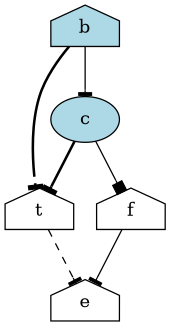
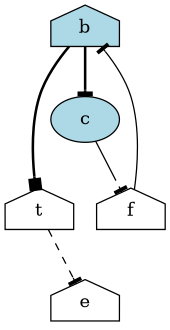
(85, 68) -> (85, 68)
(37, 107) -> (37, 107)
(106, 161) -> (106, 161)
(63, 164) -> none
(109, 254) -> (135, 117)
